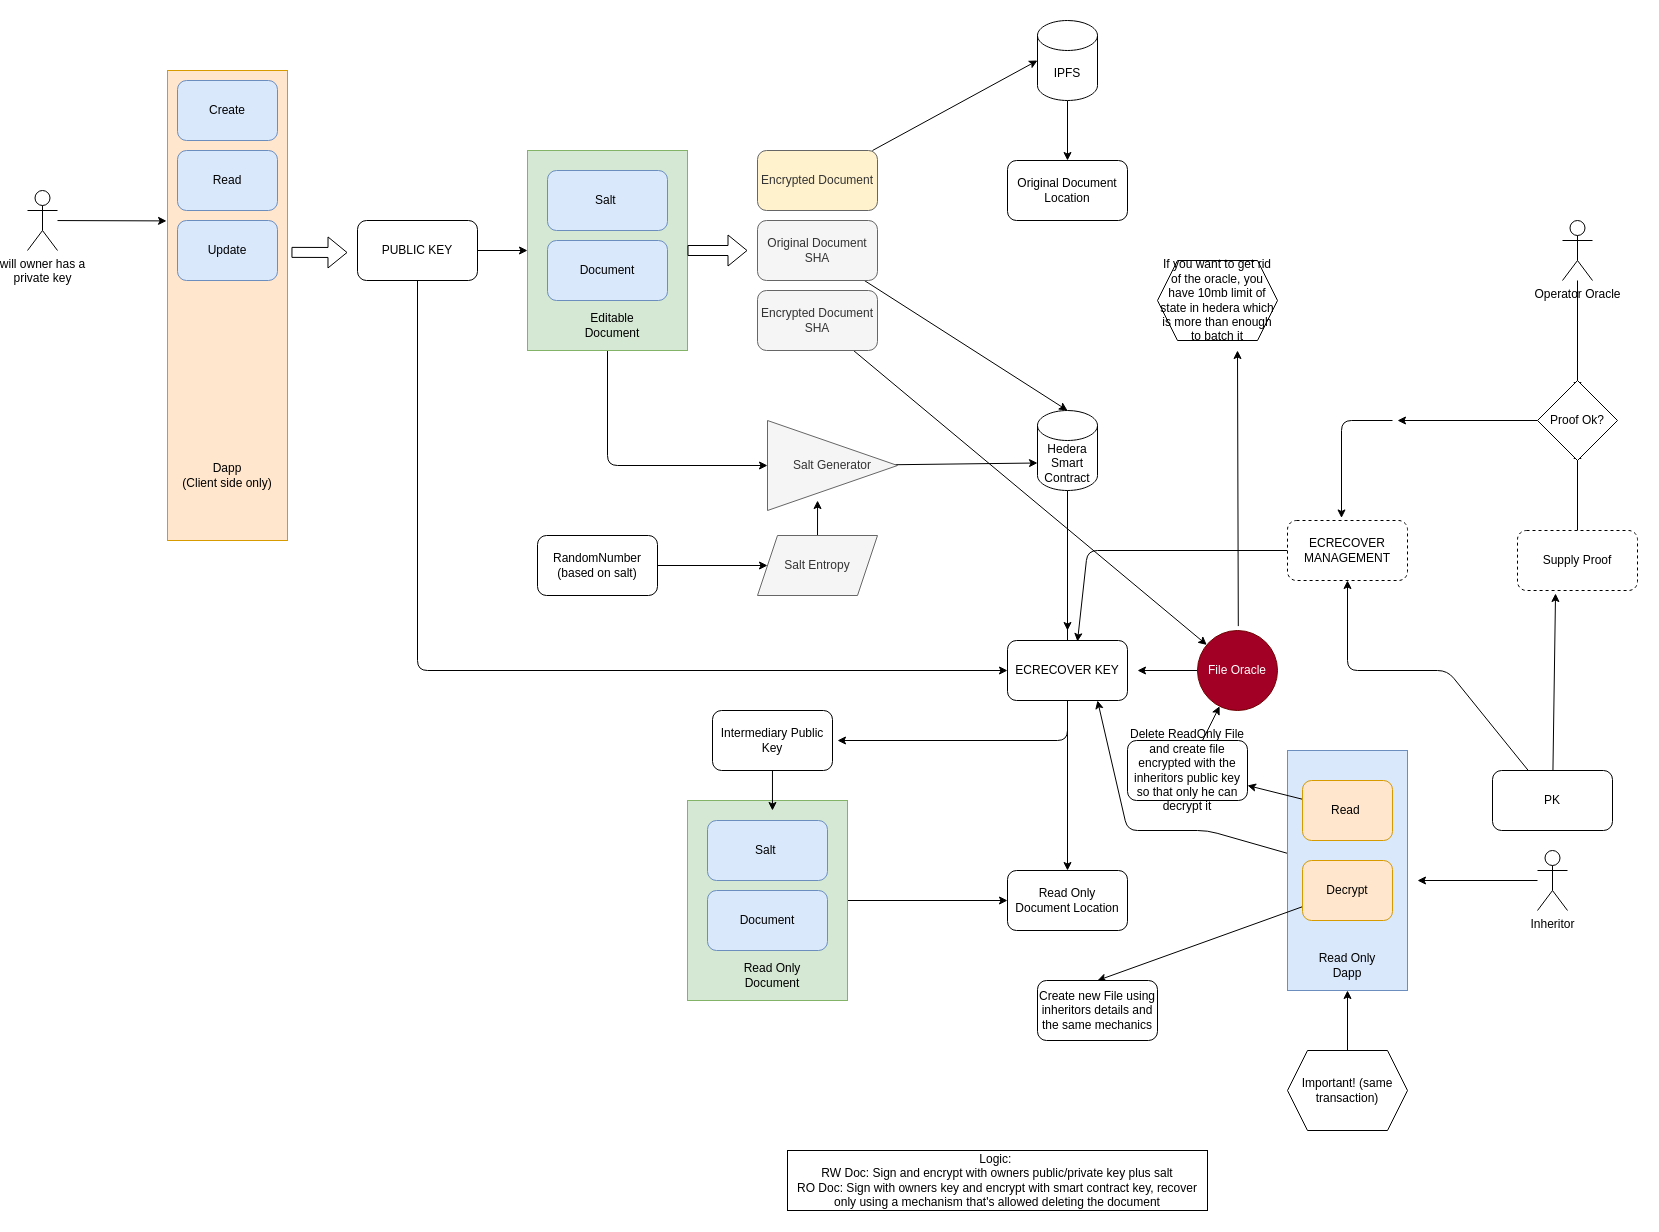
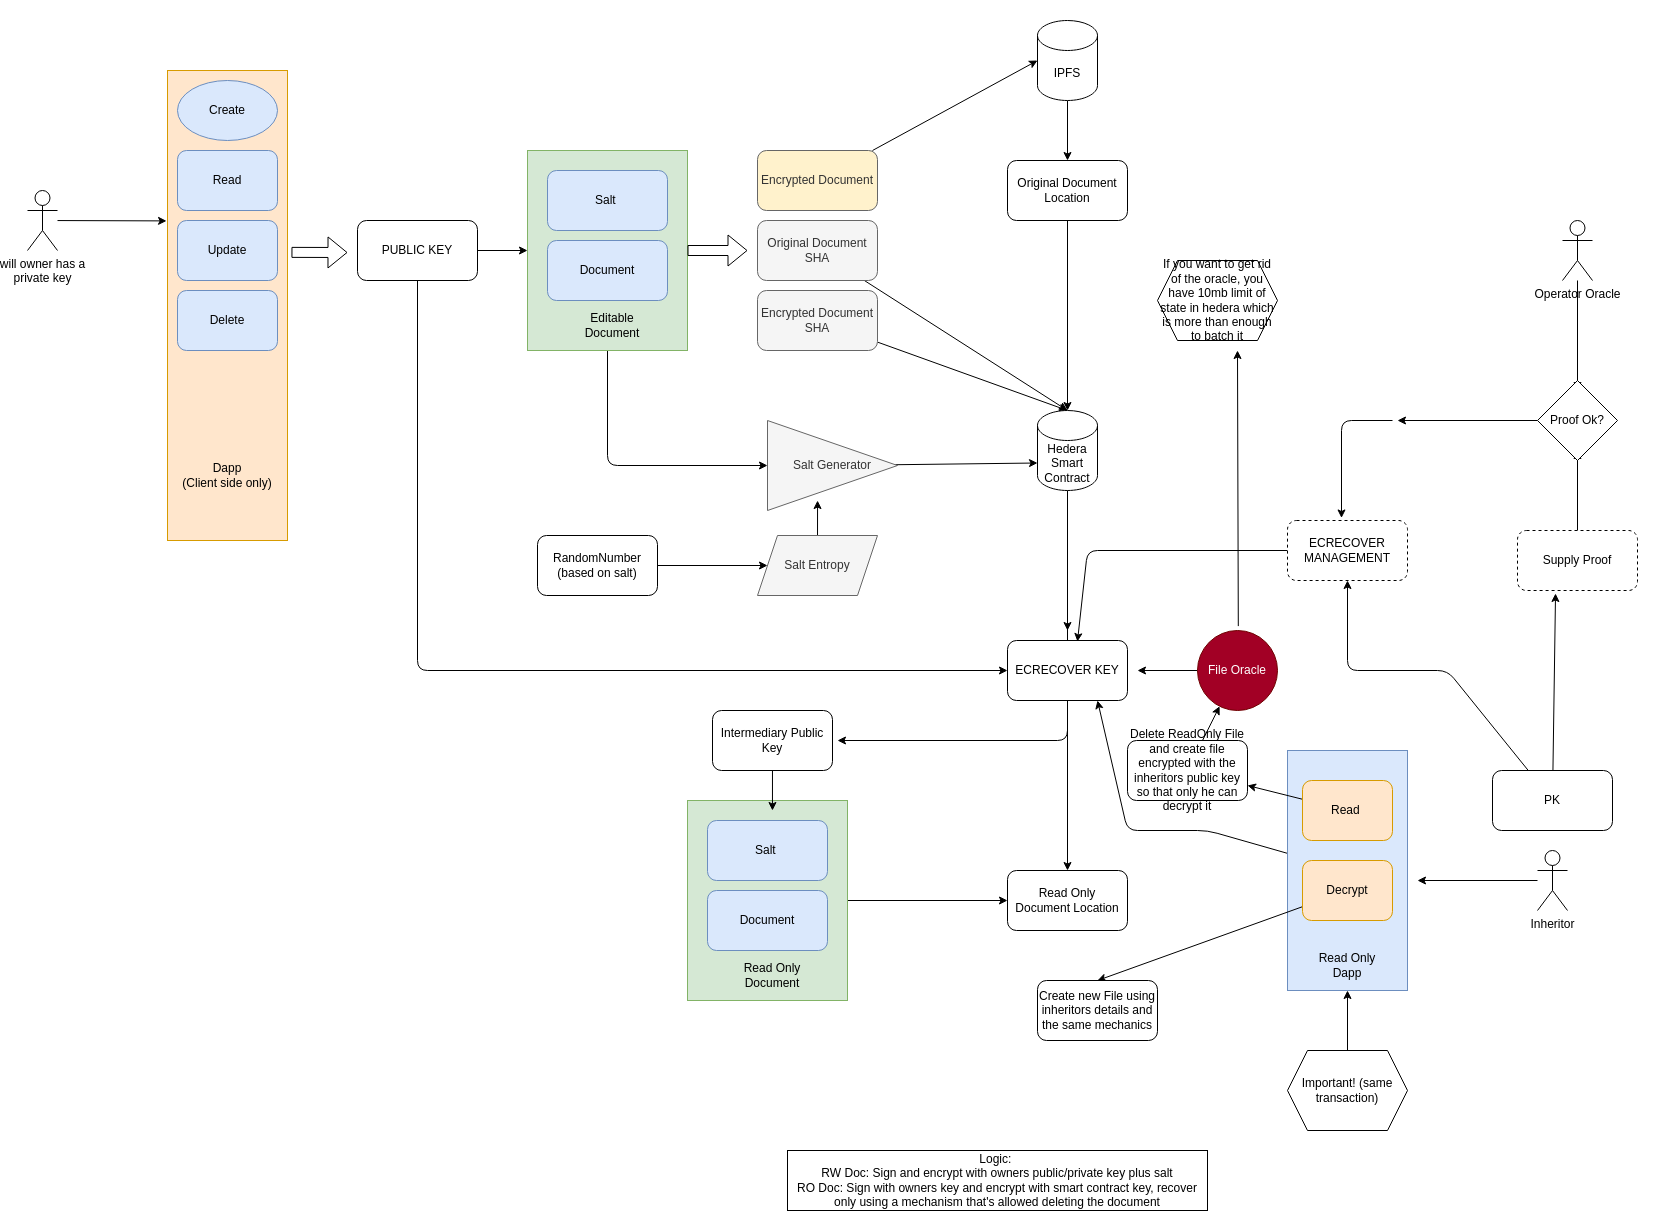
(228, 111) -> (228, 111)
none -> (1068, 312)
none -> (228, 321)
(1027, 495) -> (968, 375)
